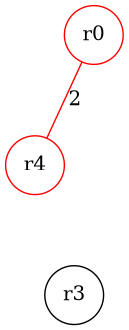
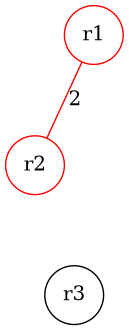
(94, 35) -> (94, 35)
(35, 165) -> (35, 165)
